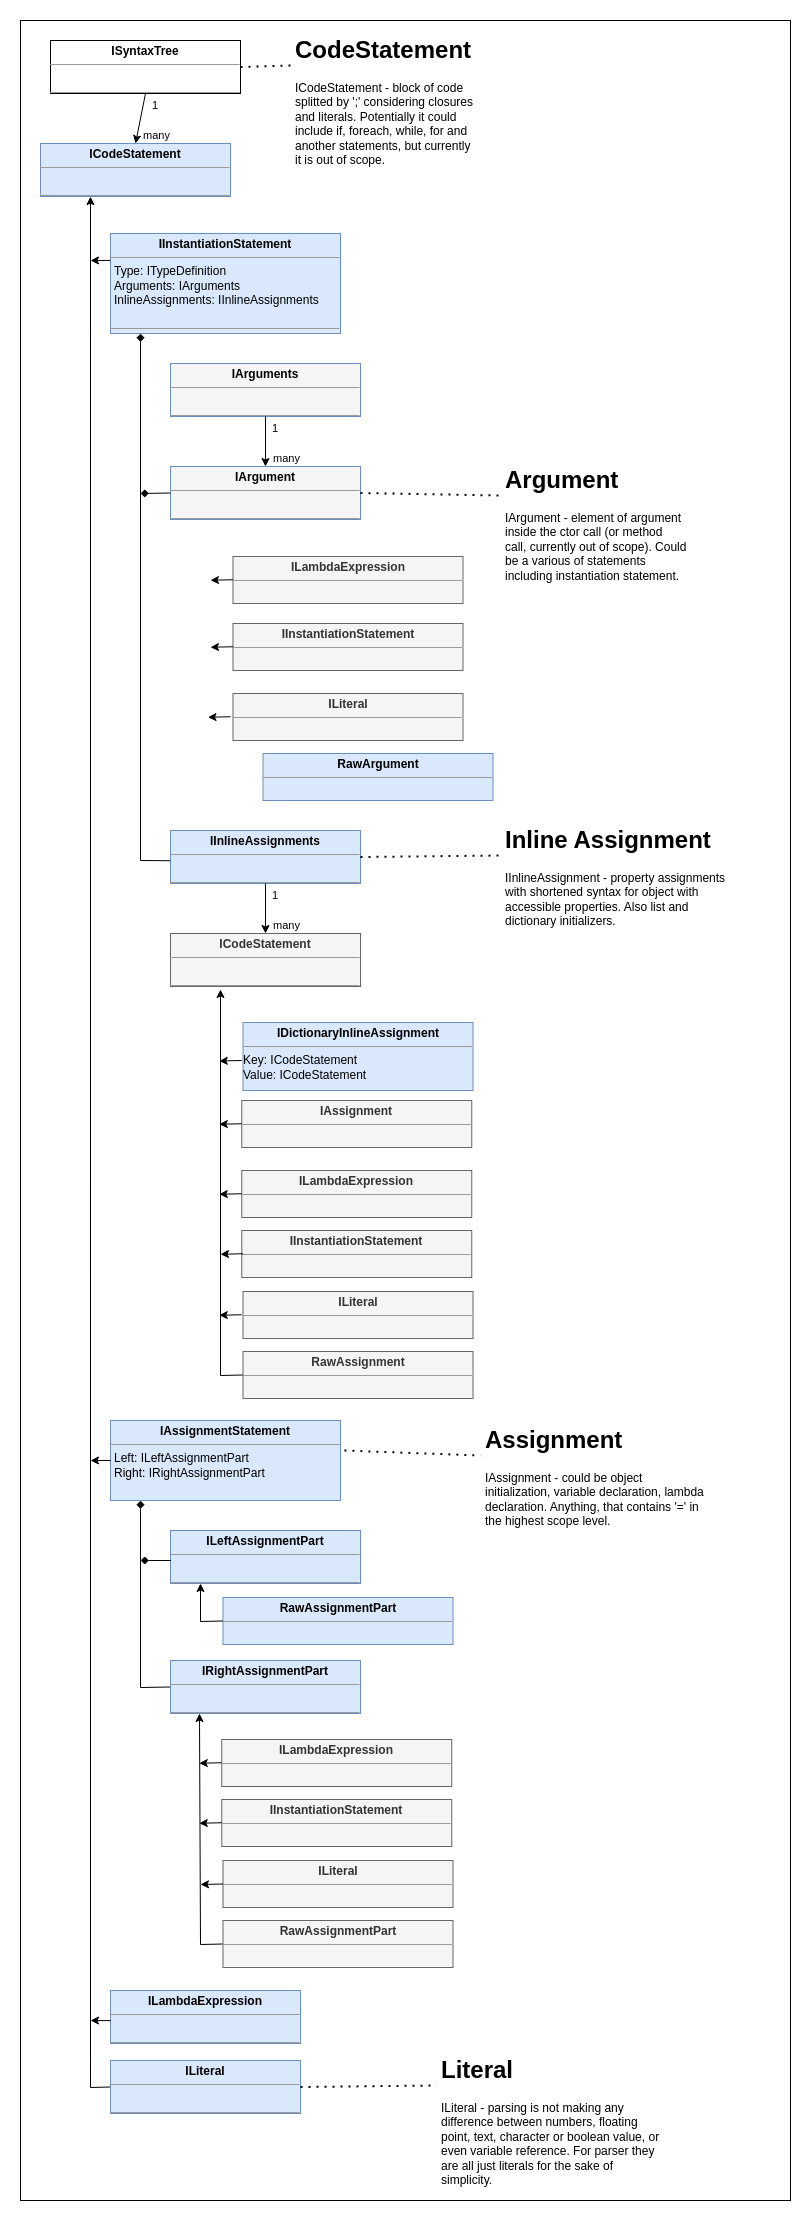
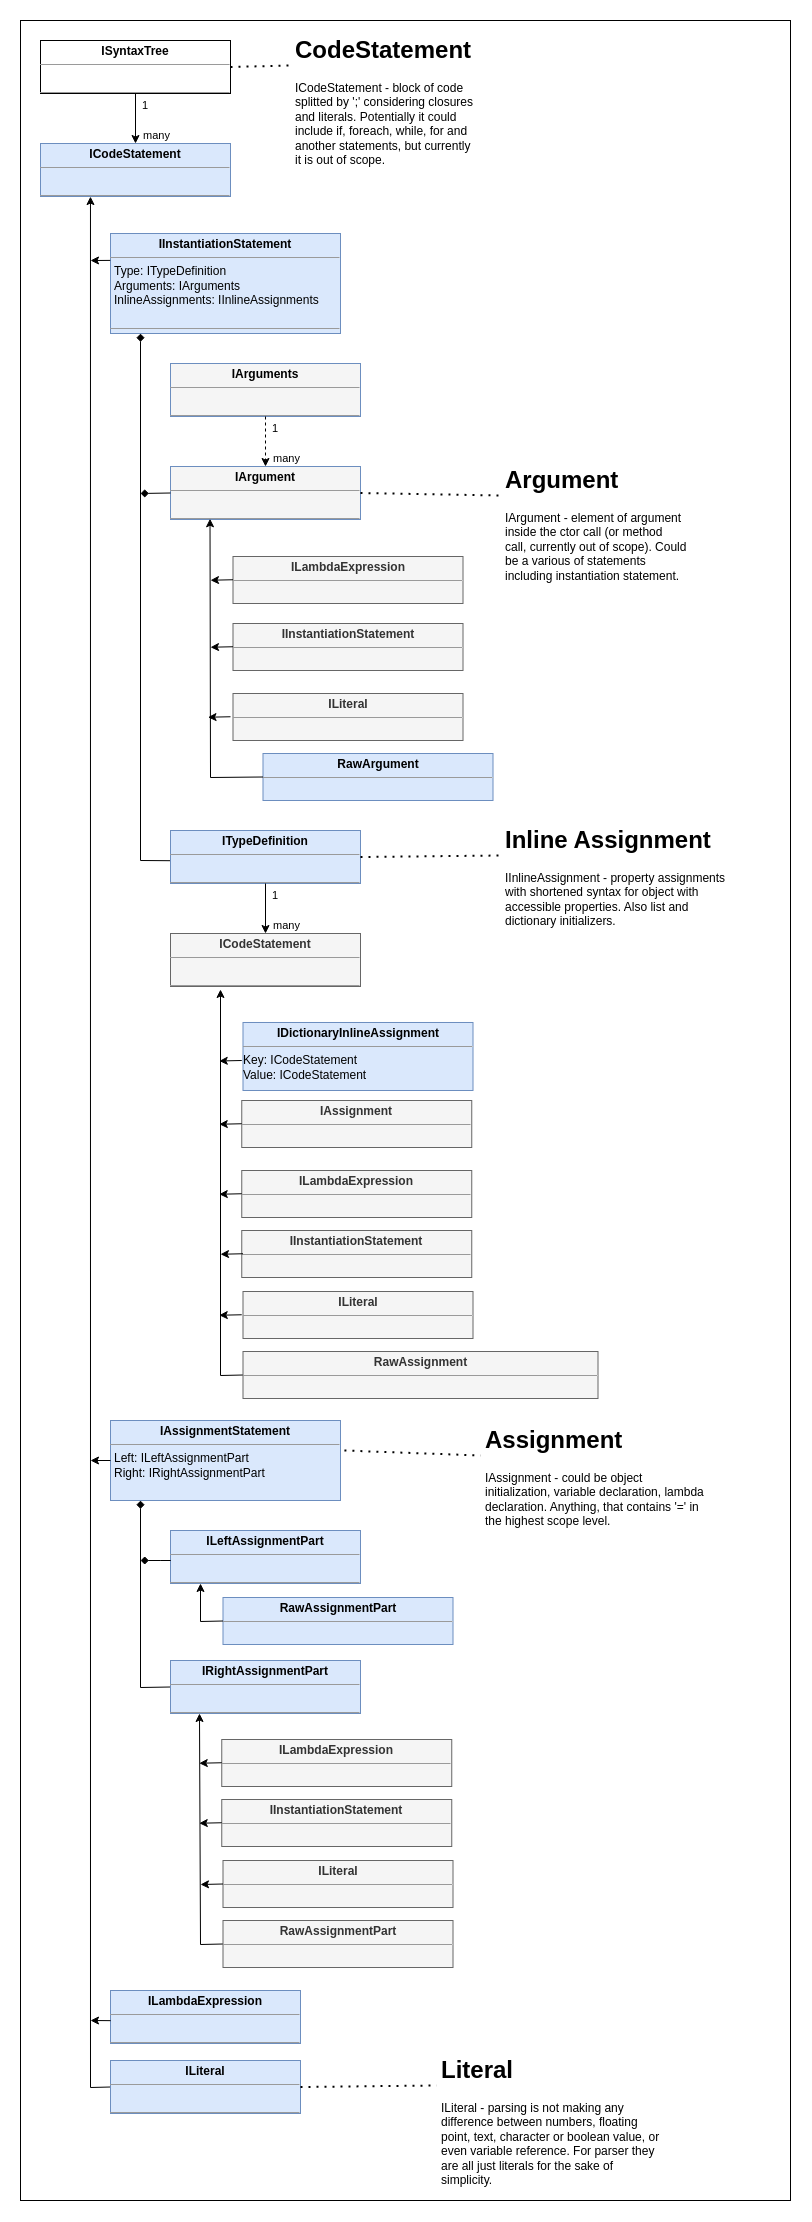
(146, 67) -> (136, 67)
(266, 439) -> (266, 439)
none -> (210, 677)
(226, 838) -> (216, 838)
(358, 1375) -> (421, 1375)
